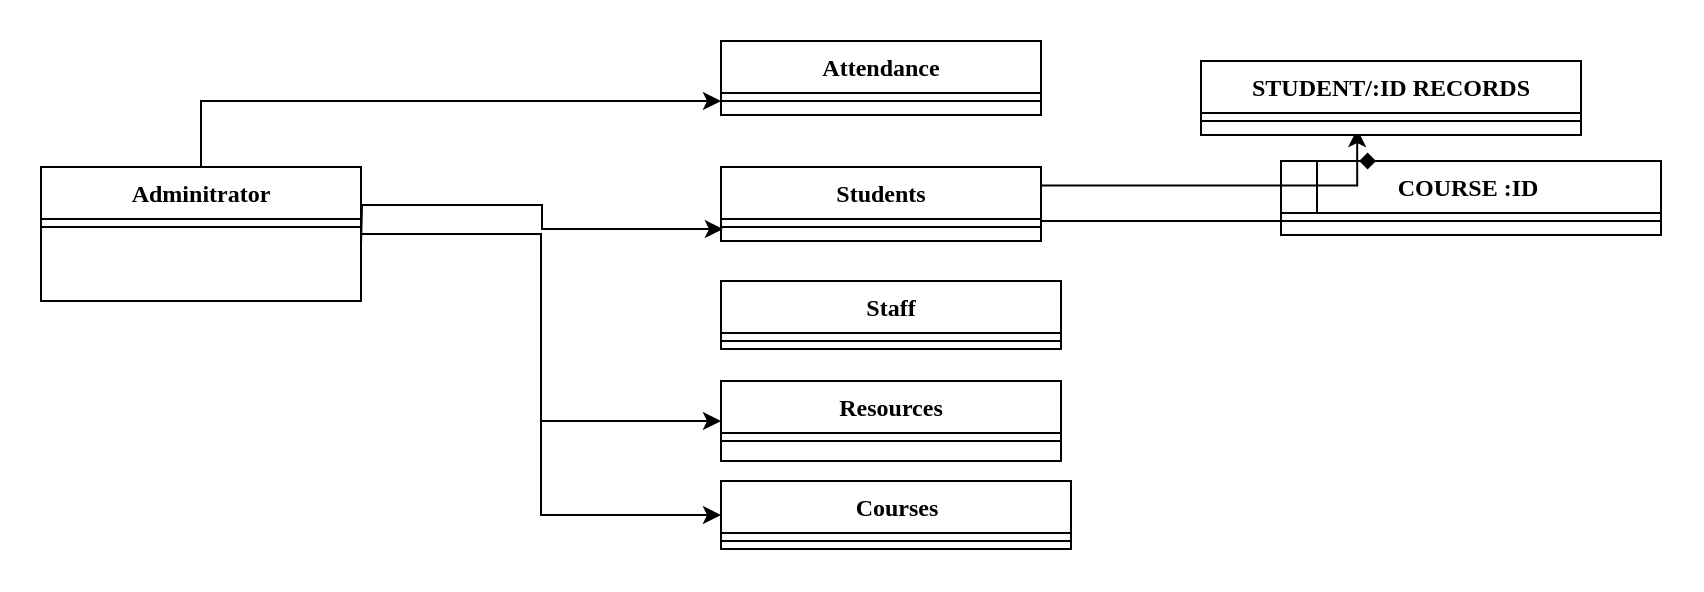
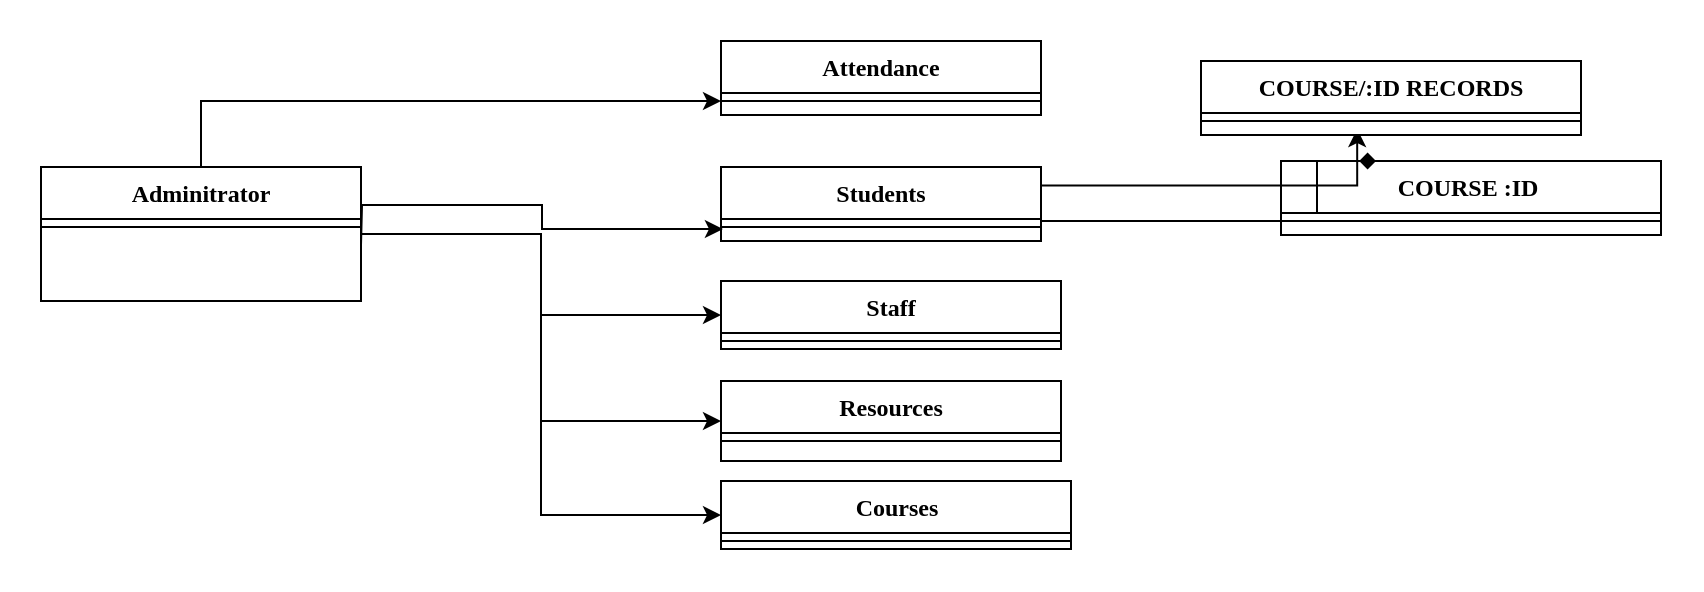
(1392, 89) -> (1392, 89)
none -> (626, 315)
